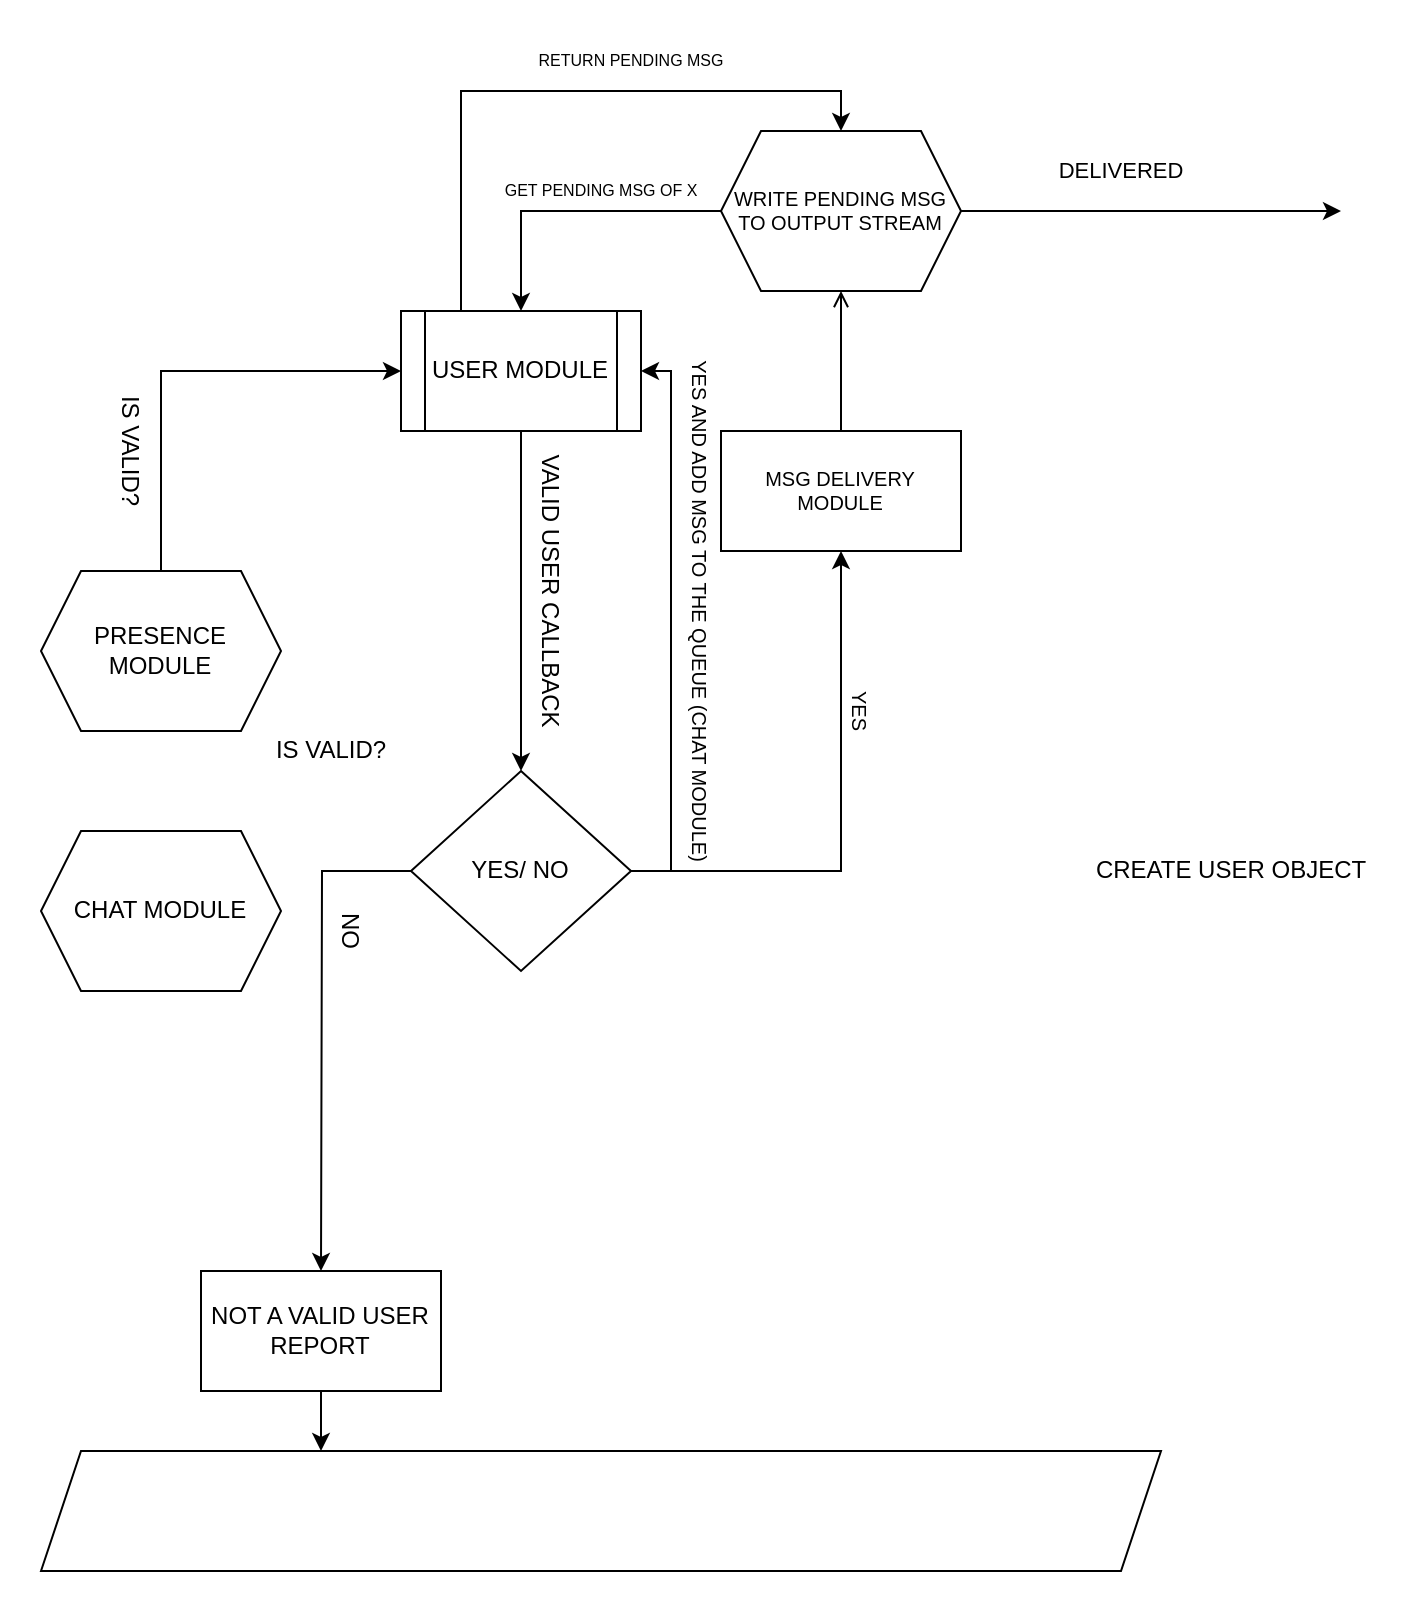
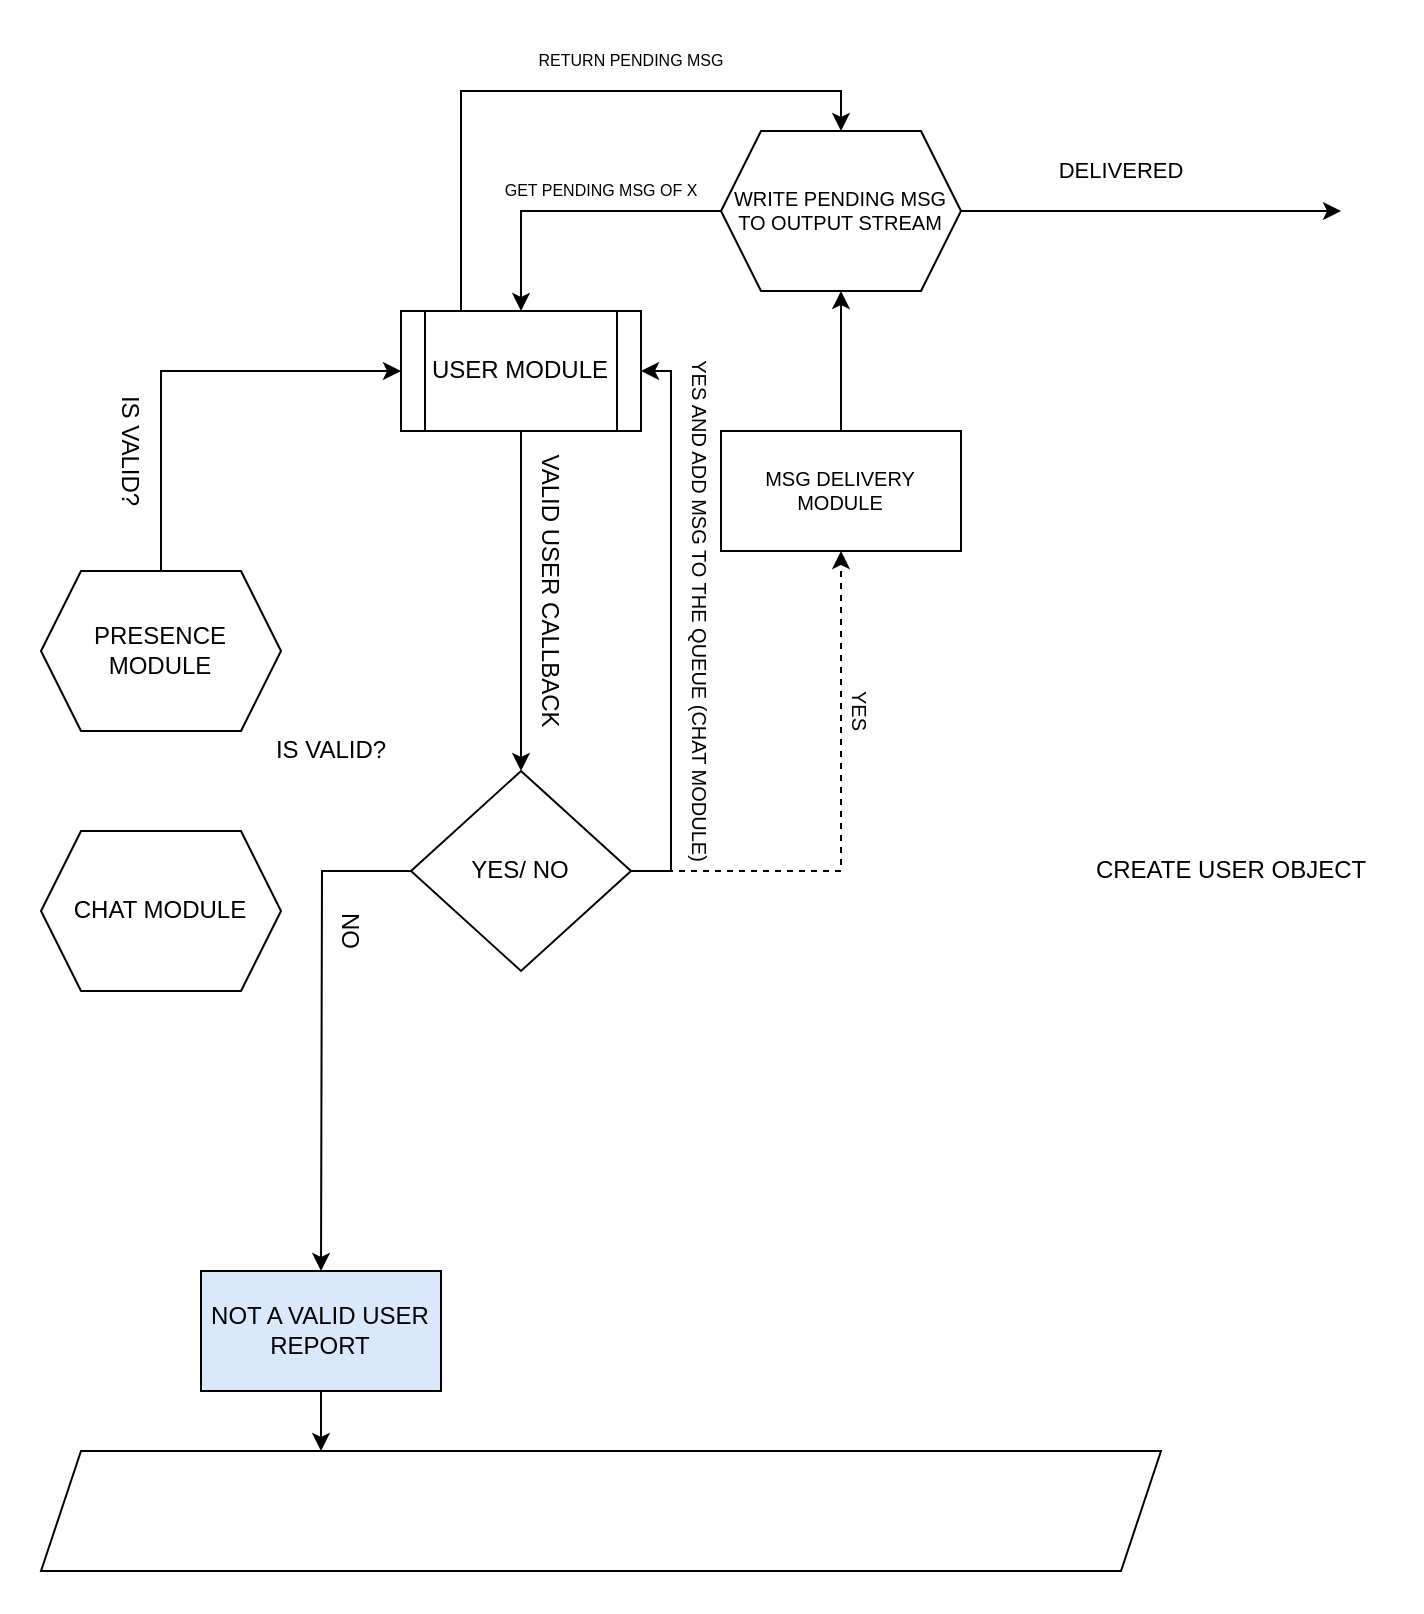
(841, 303) -> (841, 306)
(841, 800) -> (841, 800)
(321, 1331) -> (321, 1331)
